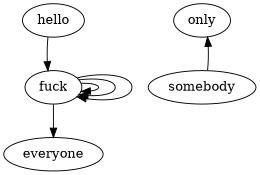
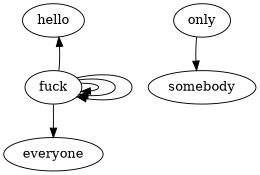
(47, 49) -> (60, 59)
(208, 58) -> (196, 49)
